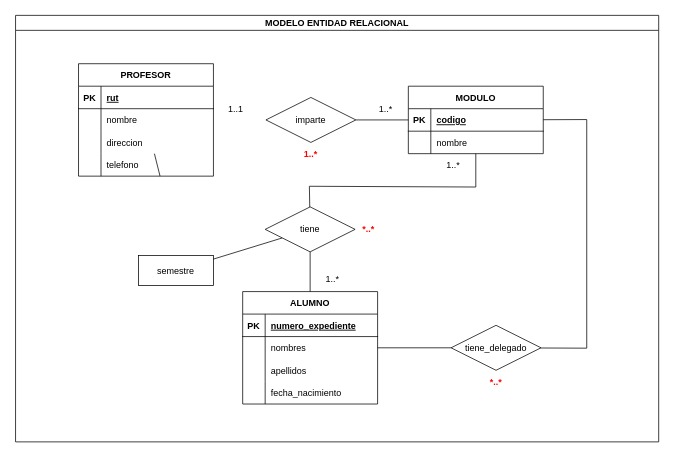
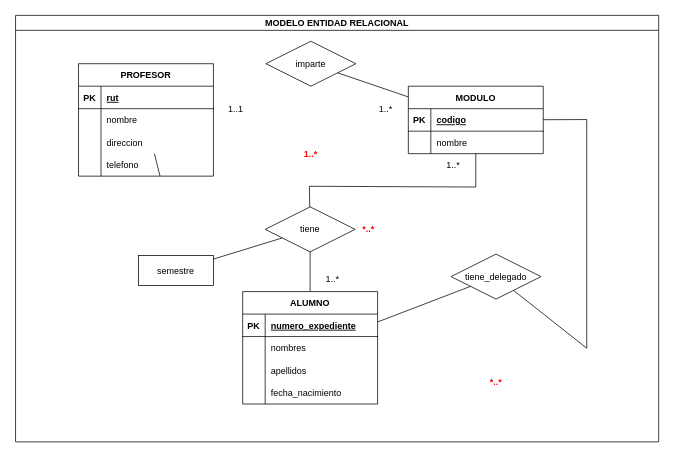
(311, 120) -> (311, 64)
(496, 348) -> (496, 277)
